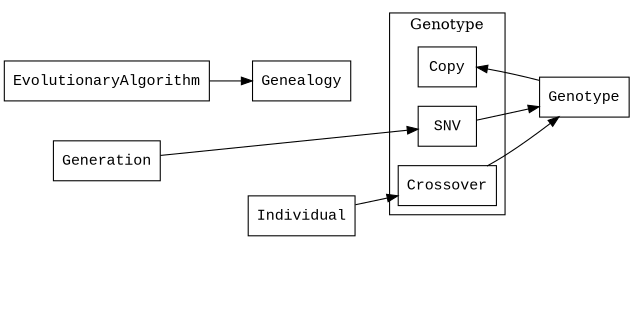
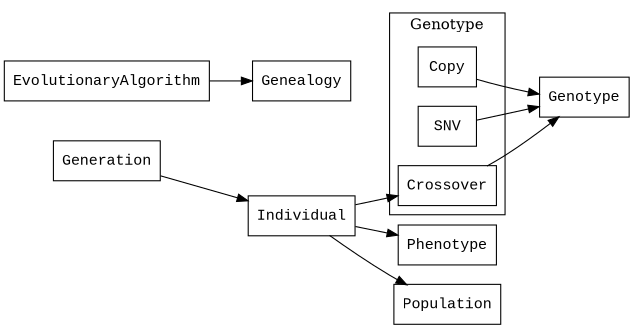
(513, 74) -> (498, 85)
(284, 143) -> (199, 187)
none -> (447, 245)
none -> (447, 304)
